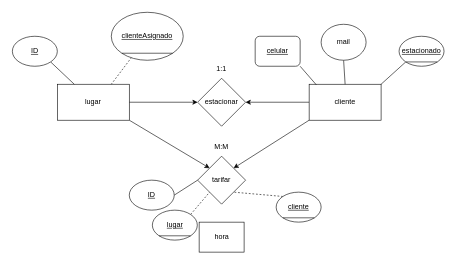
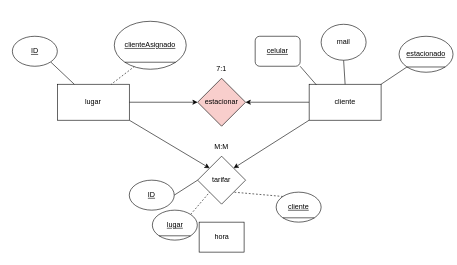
(147, 36) -> (150, 45)
(422, 51) -> (426, 54)
(222, 69) -> (222, 69)
(222, 102) -> (222, 102)
